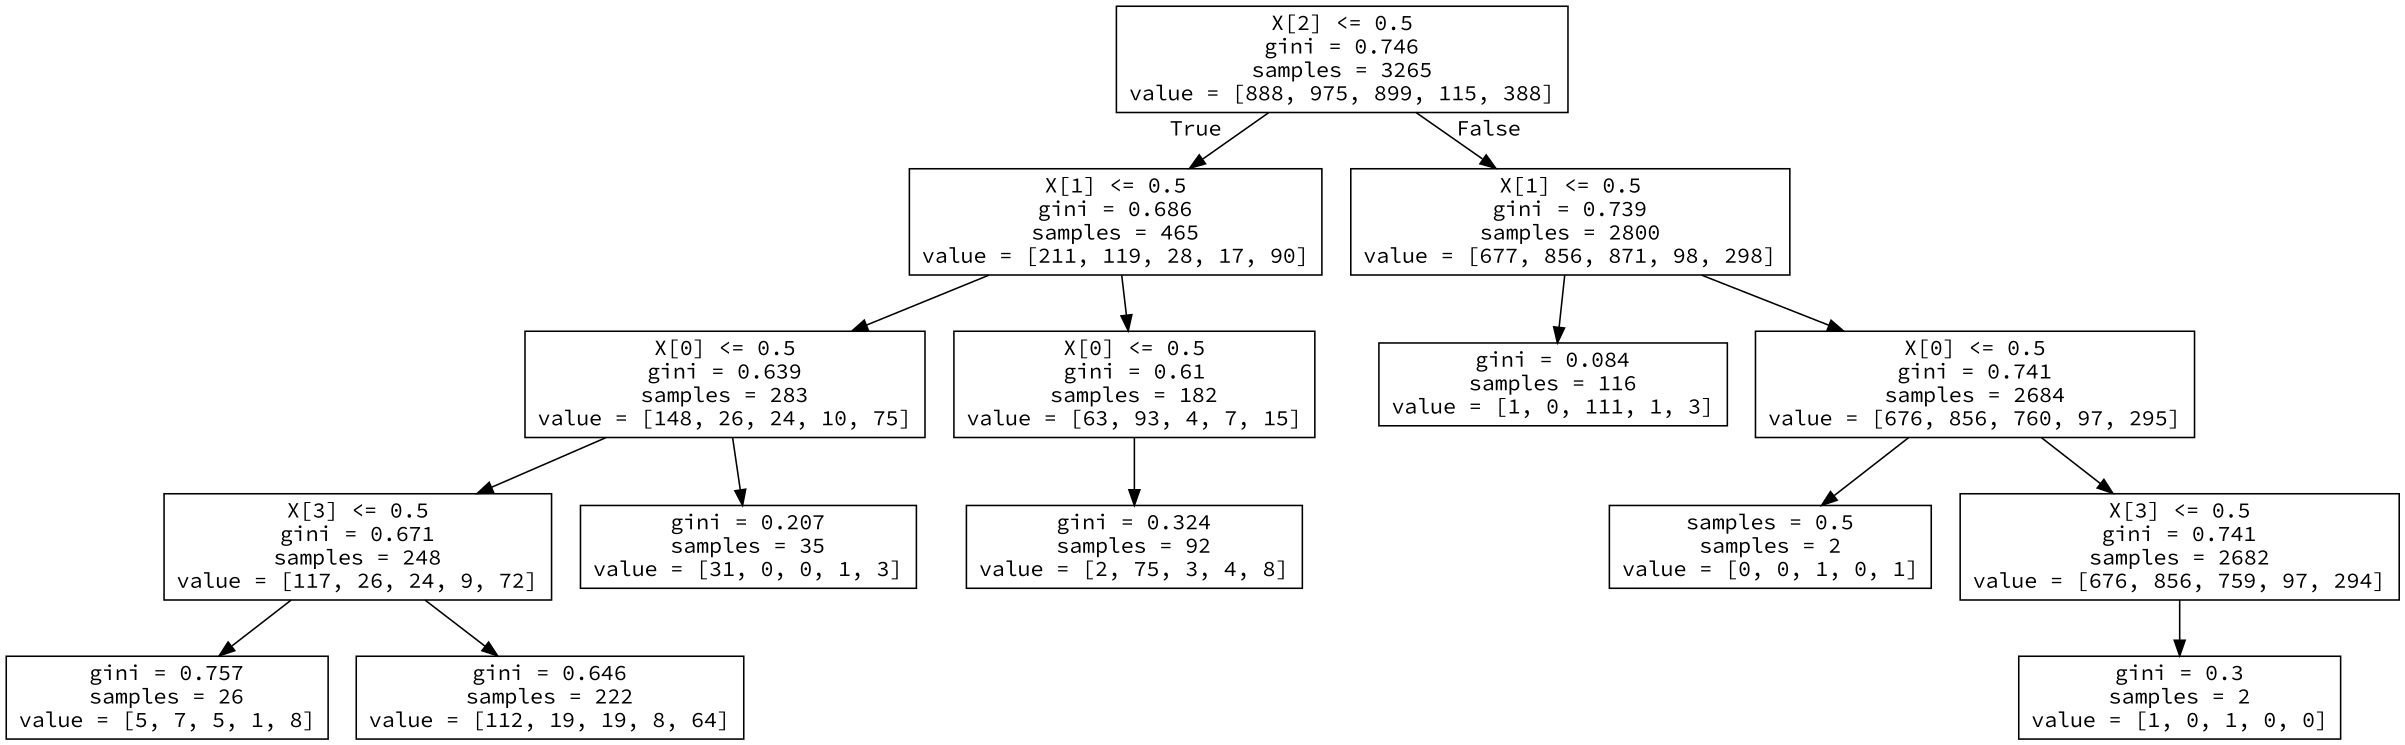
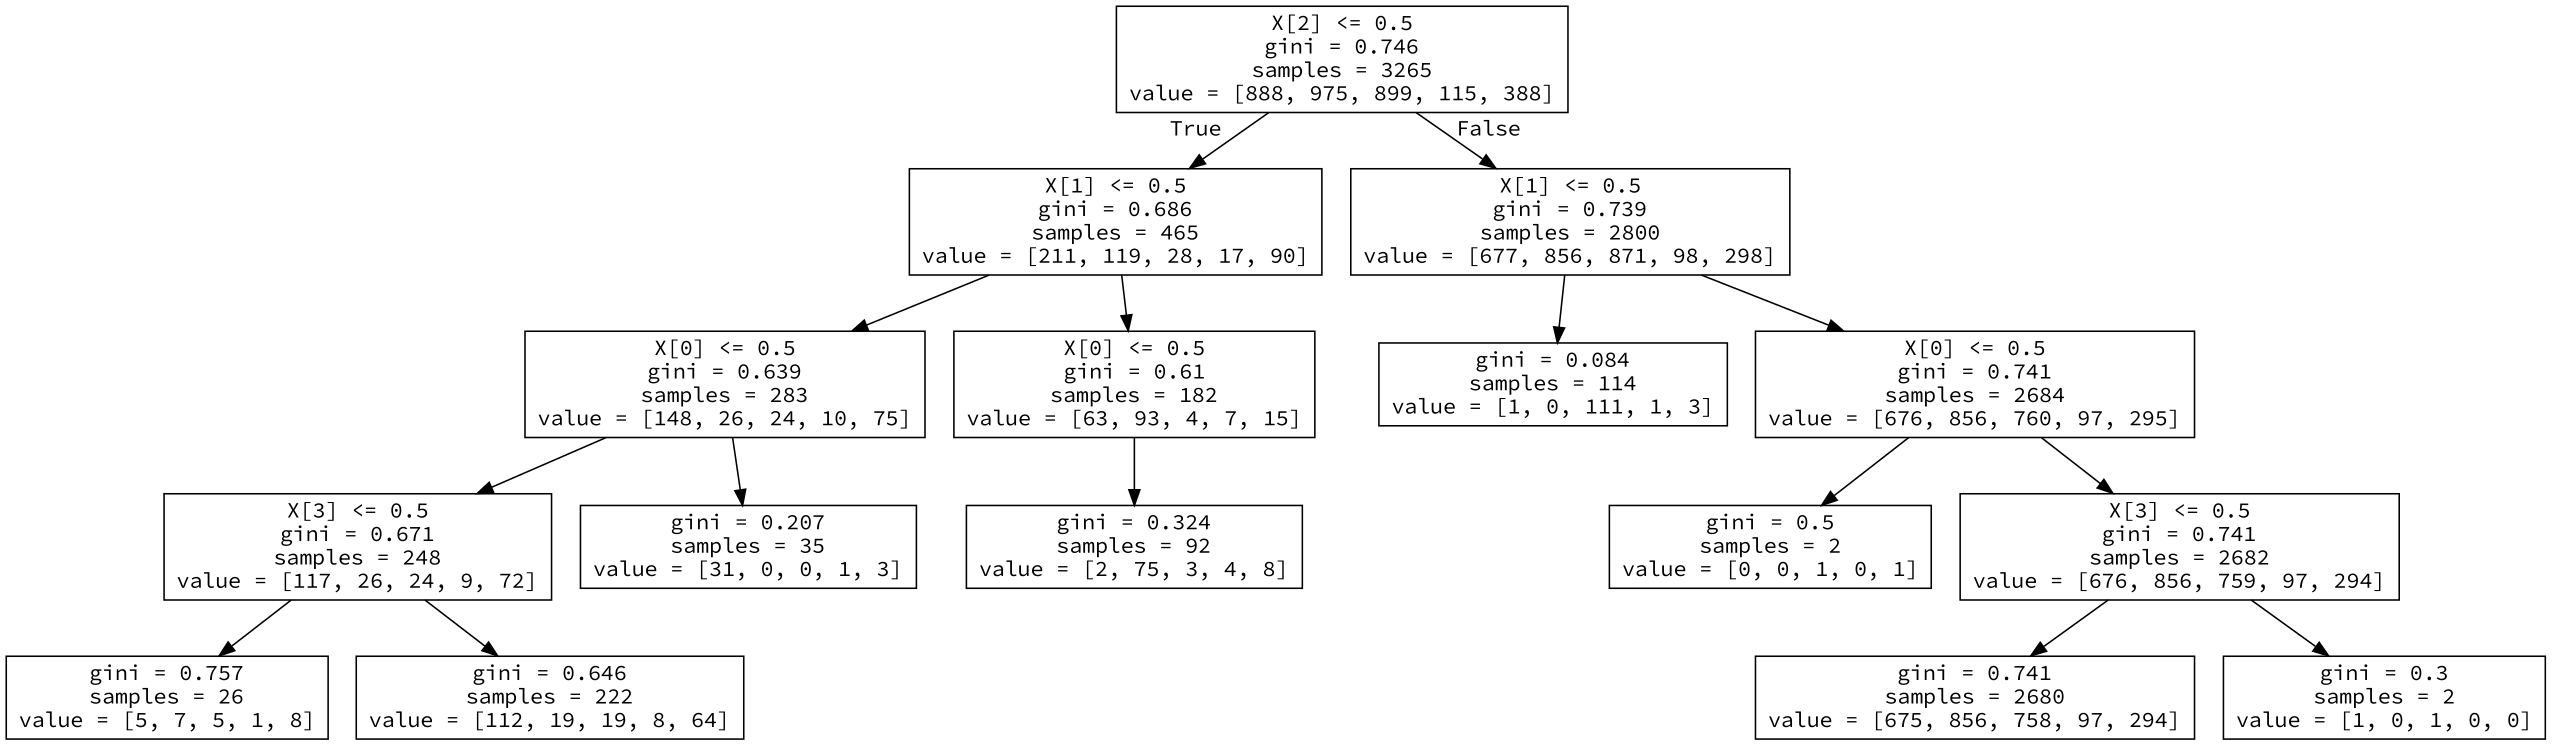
(1553, 384) -> (1553, 384)
(1770, 547) -> (1770, 547)
none -> (1975, 698)
